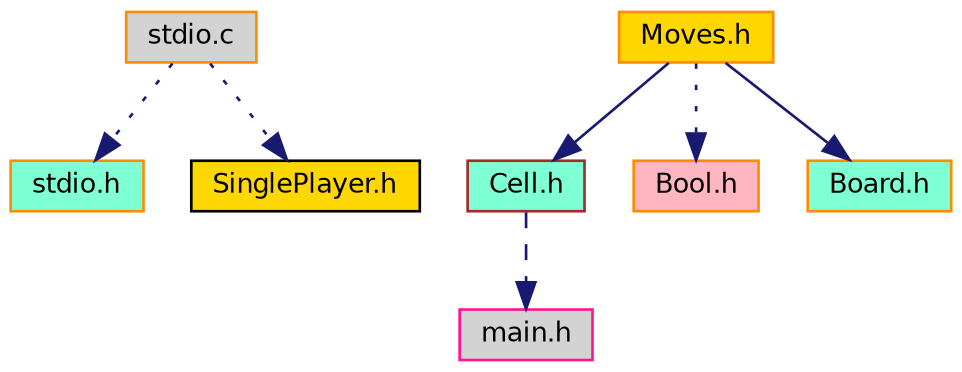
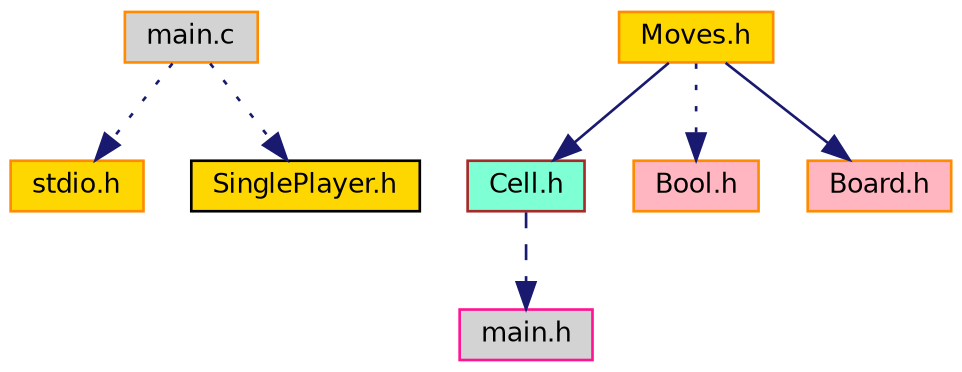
(191, 37) -> (191, 37)
(77, 186) -> (77, 186)
(879, 186) -> (879, 186)
